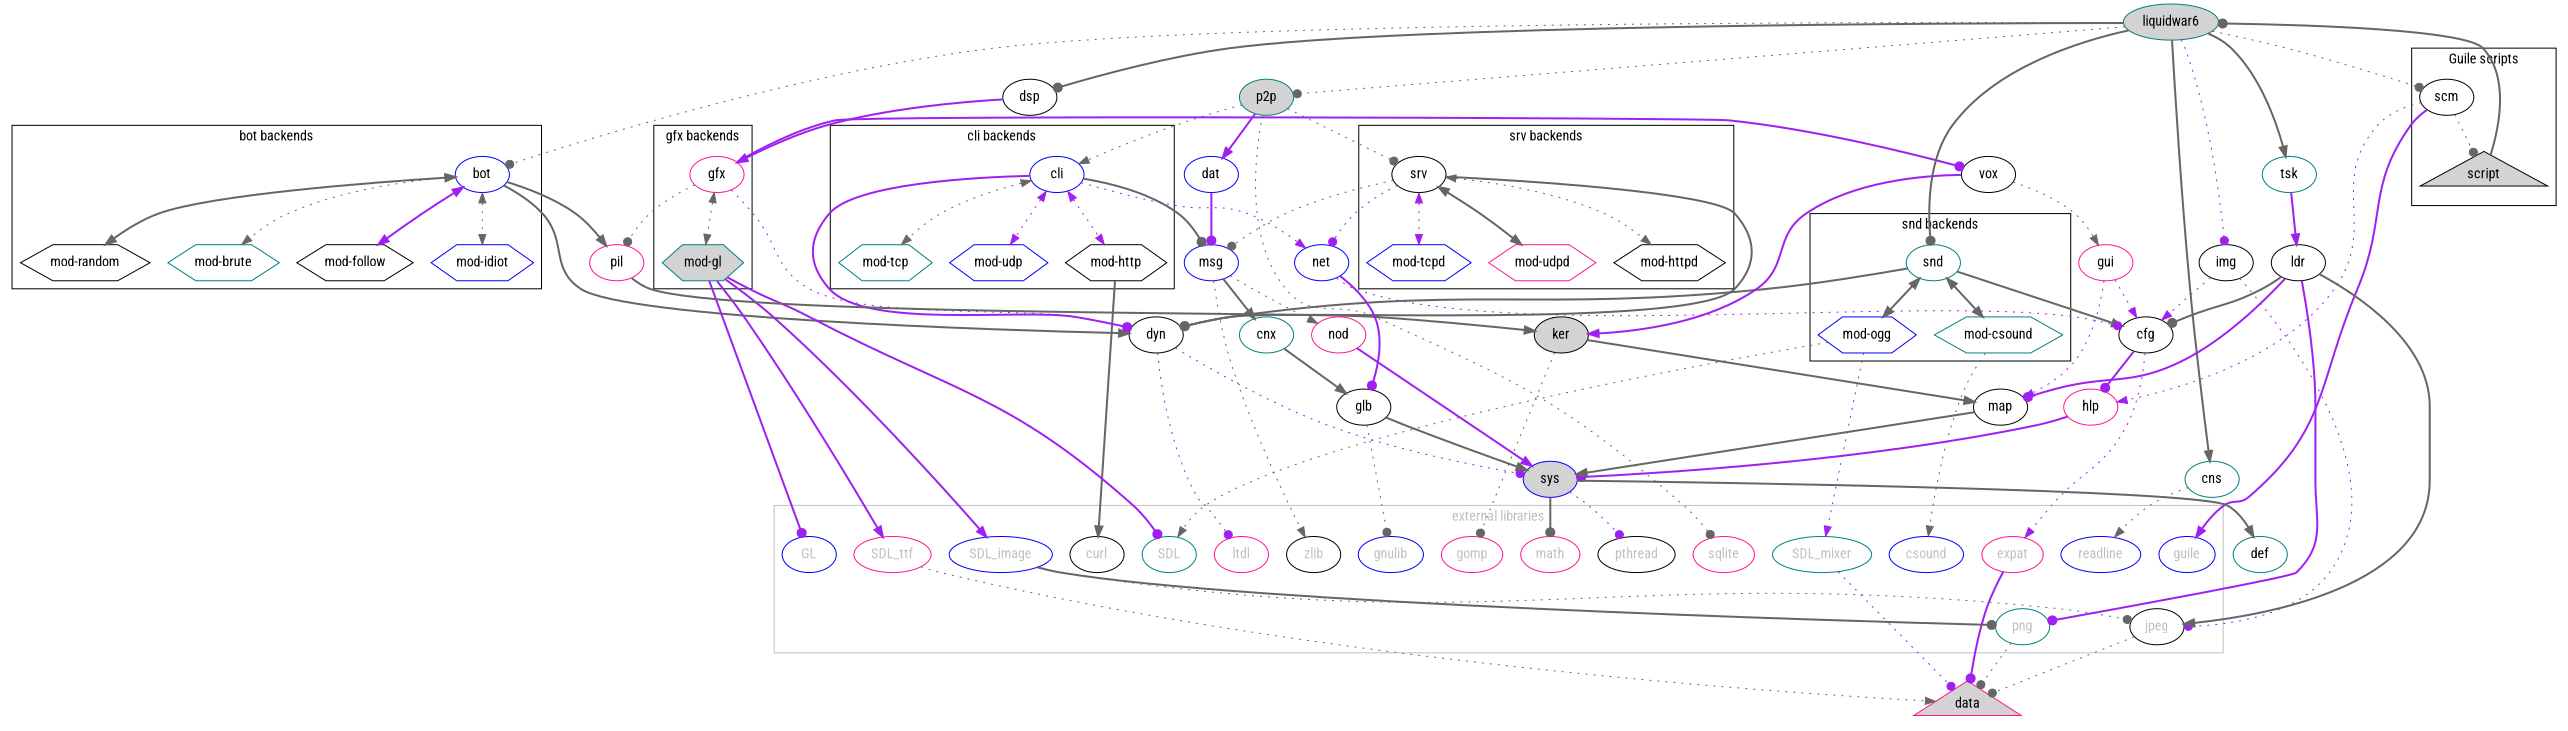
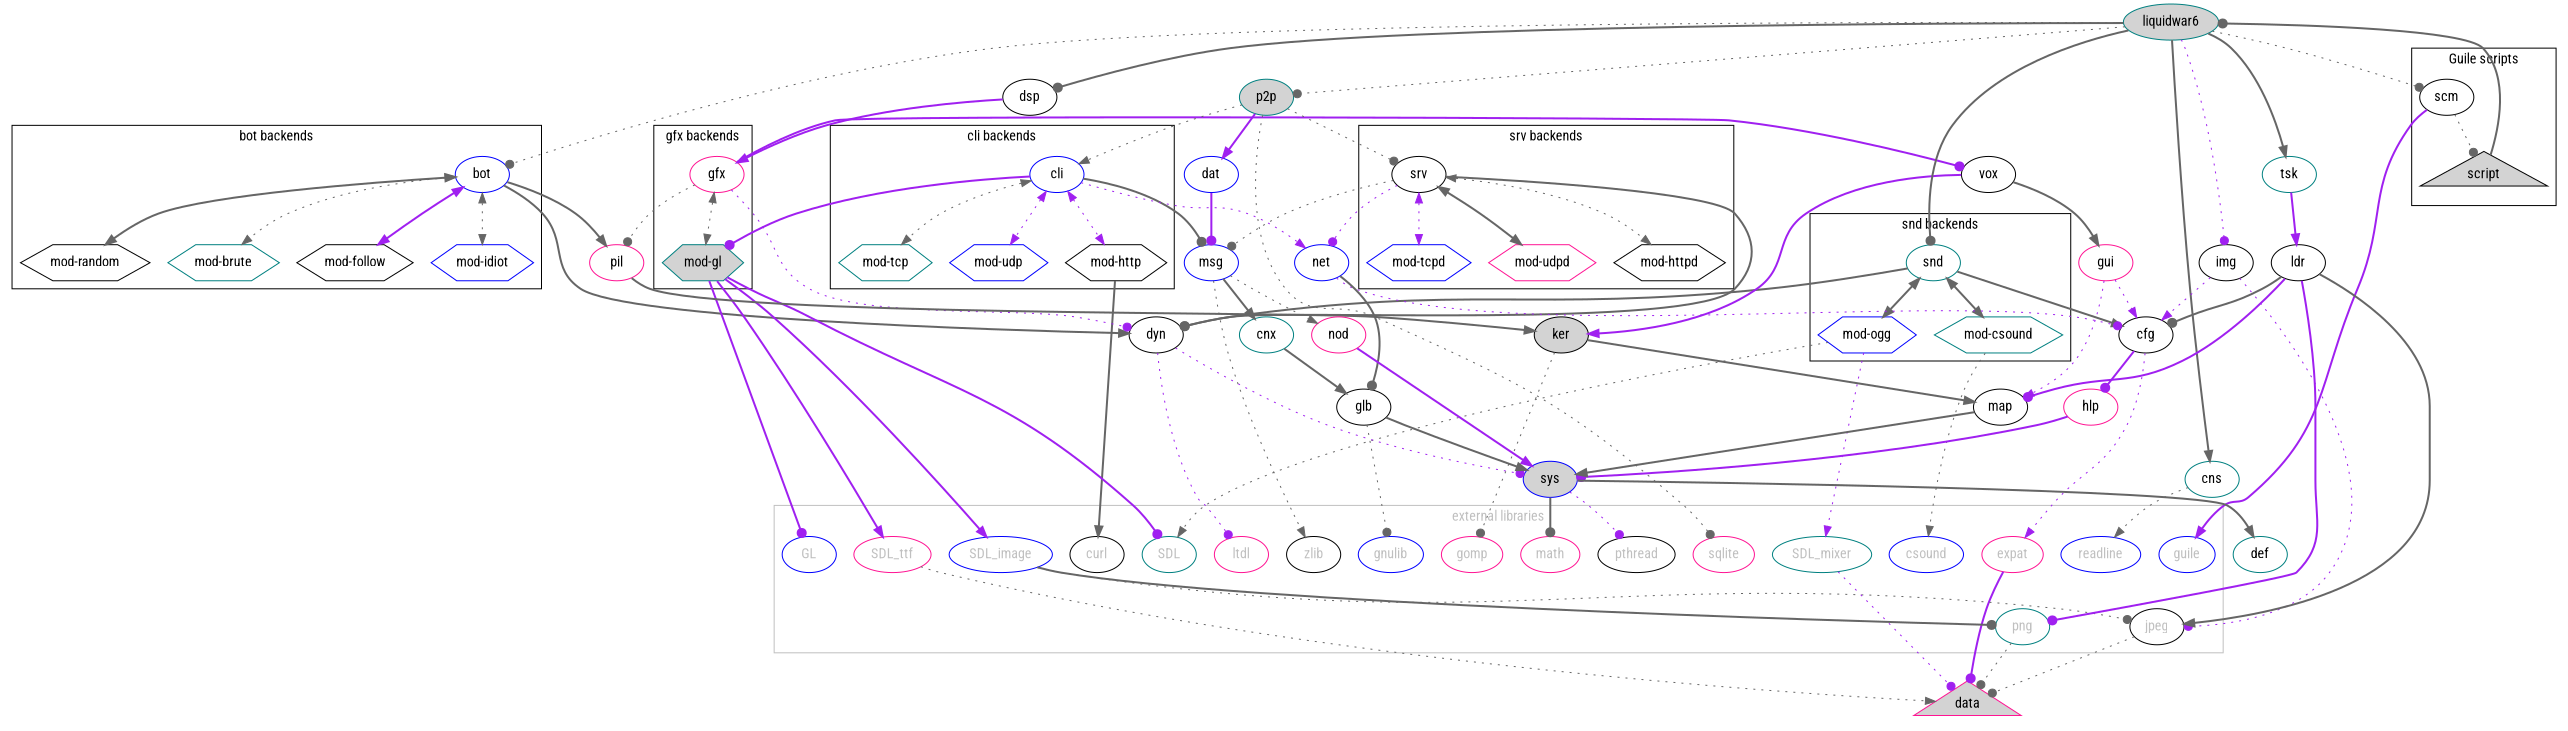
(2058, 202) -> (2058, 202)
(823, 281) -> (878, 194)
(2329, 295) -> none
(1378, 325) -> (1378, 325)
